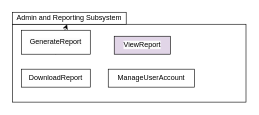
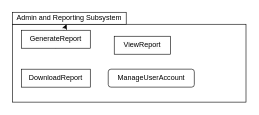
(56, 42) -> (56, 39)
(142, 45) -> (142, 45)
(151, 78) -> (151, 78)
